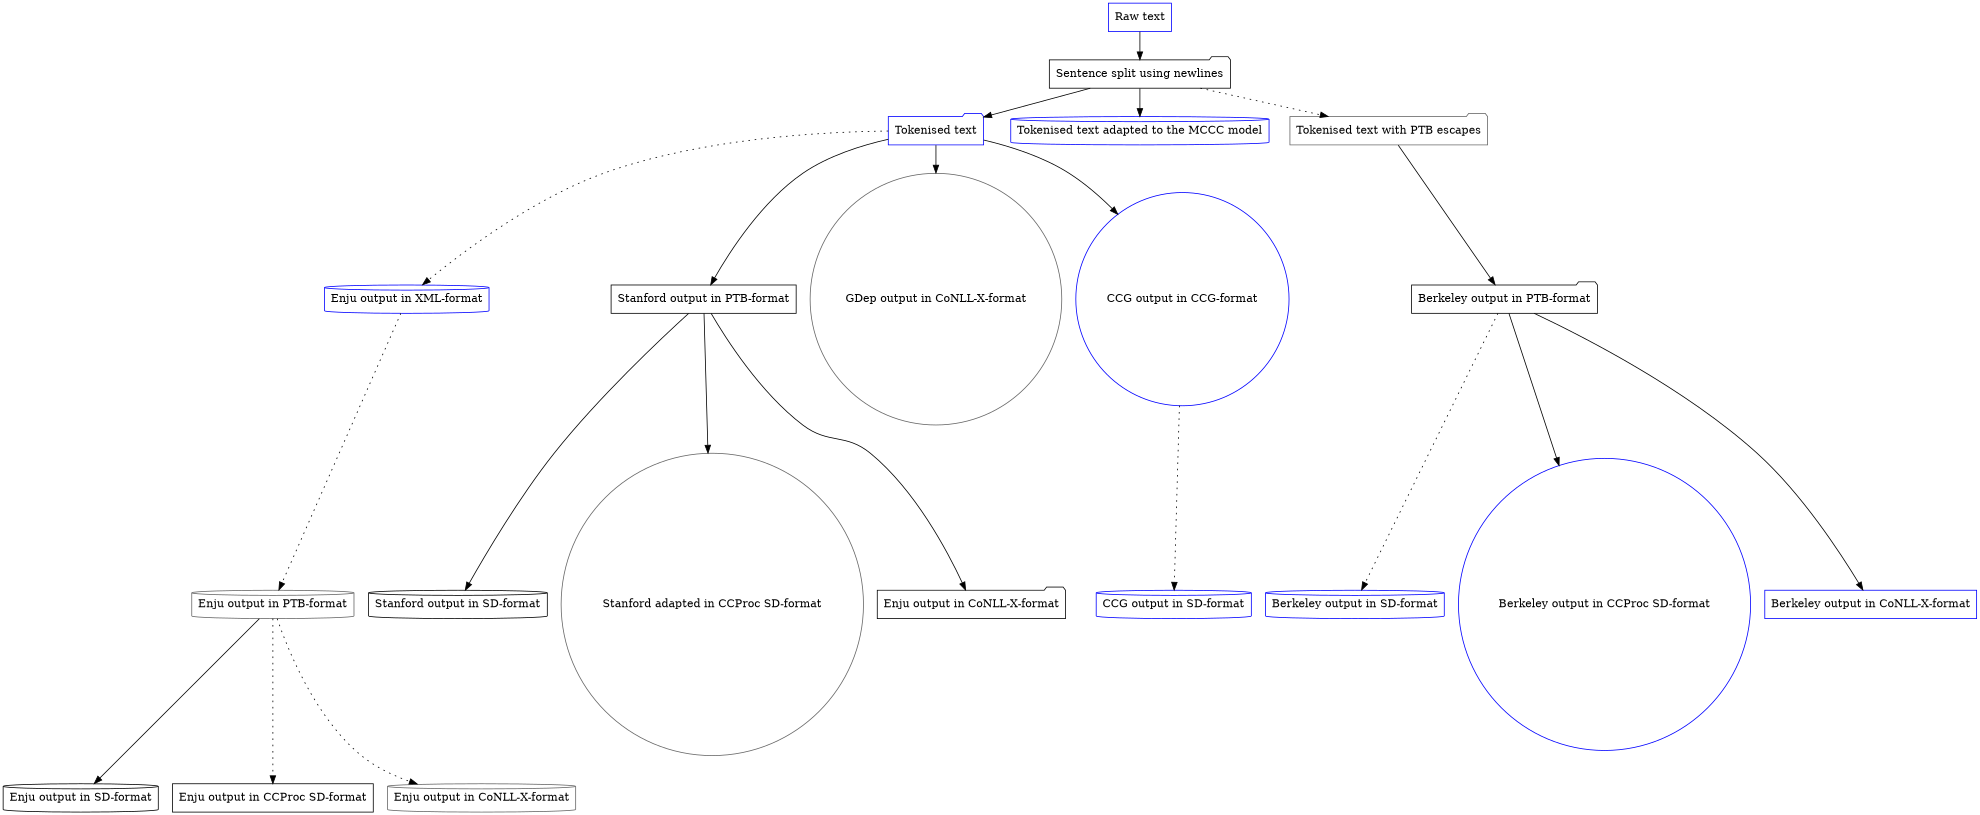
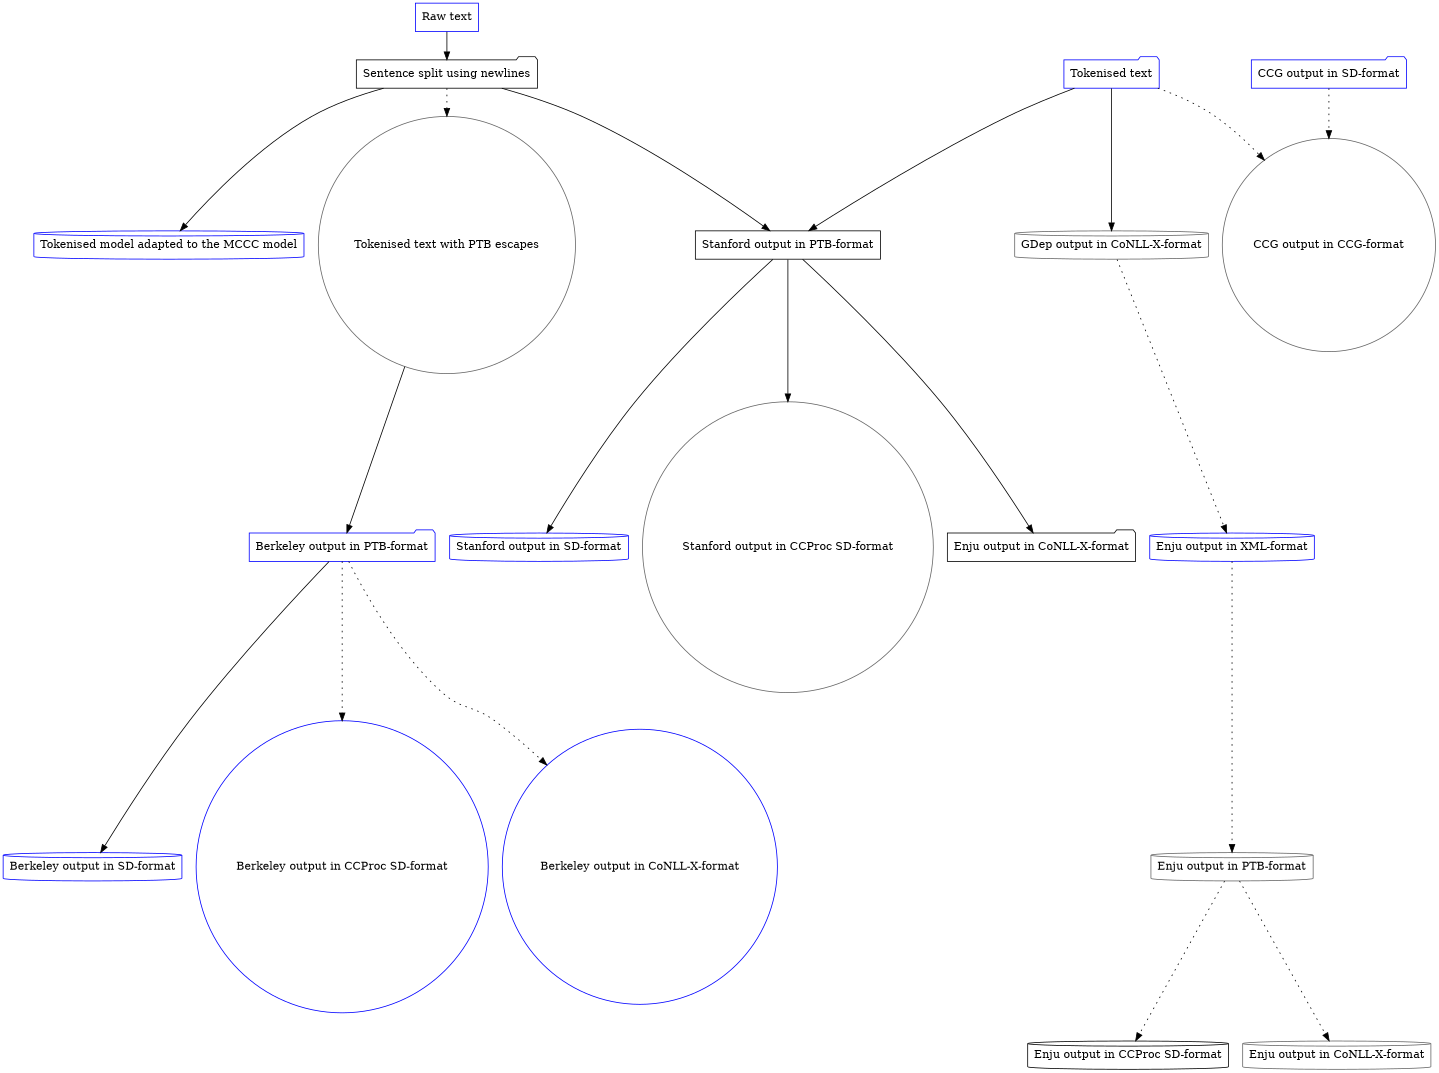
(1041, 102) -> (638, 145)
(1140, 131) -> (169, 245)
(1389, 131) -> (447, 245)
(643, 161) -> (1170, 393)
(1053, 164) -> (1213, 115)
(936, 299) -> (1112, 245)
(1182, 299) -> (1329, 245)
(1505, 299) -> (342, 547)
(1533, 386) -> (342, 637)
(1719, 422) -> (427, 678)
(1432, 448) -> (208, 697)
(1177, 494) -> (1329, 109)
(458, 604) -> (539, 547)
(712, 604) -> (788, 547)
(1174, 604) -> (1329, 74)
(1871, 604) -> (640, 867)
(81, 798) -> none
(273, 798) -> (1128, 1055)
